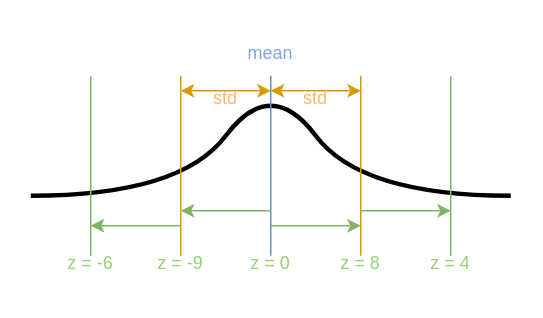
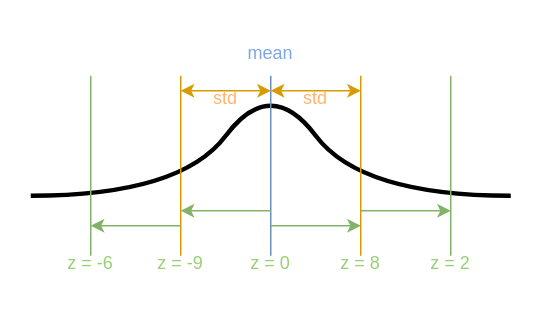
(451, 263) -> (451, 263)
